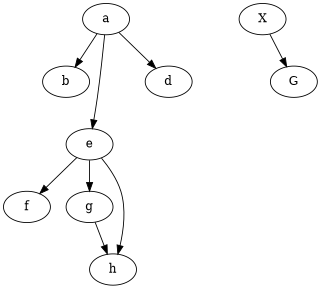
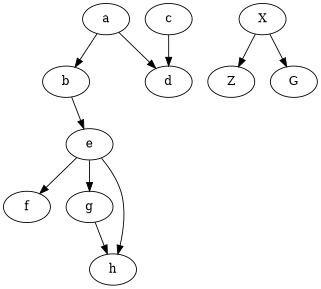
none -> (169, 19)
(100, 77) -> (76, 109)
none -> (231, 82)
